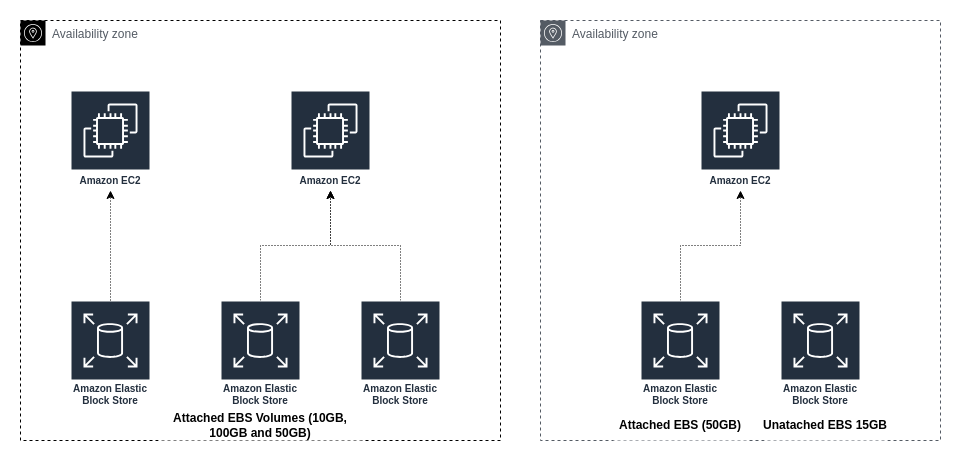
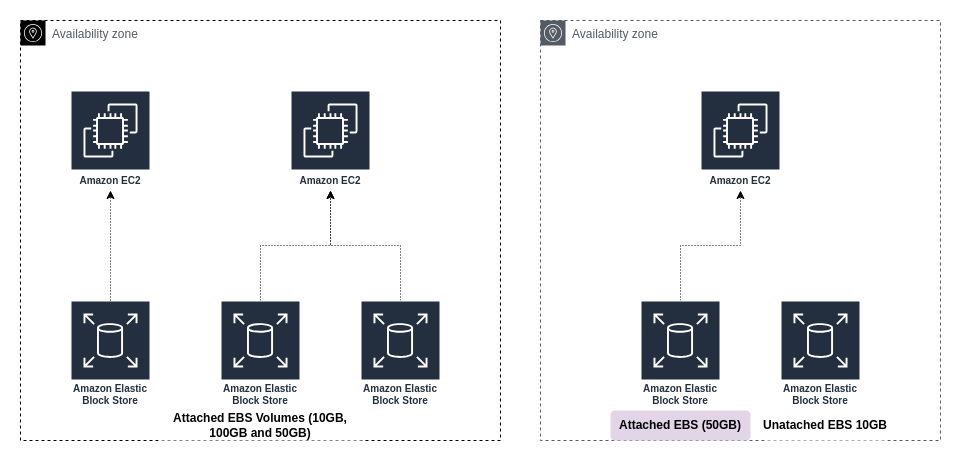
(681, 426) -> (681, 426)
(826, 426) -> (826, 426)
